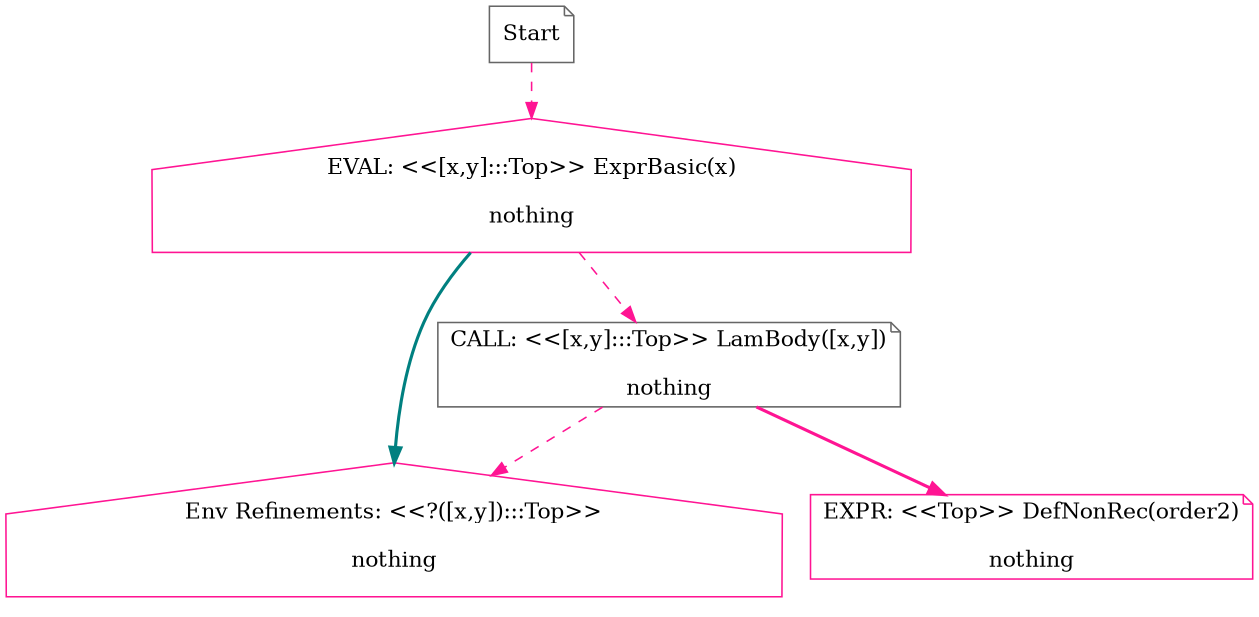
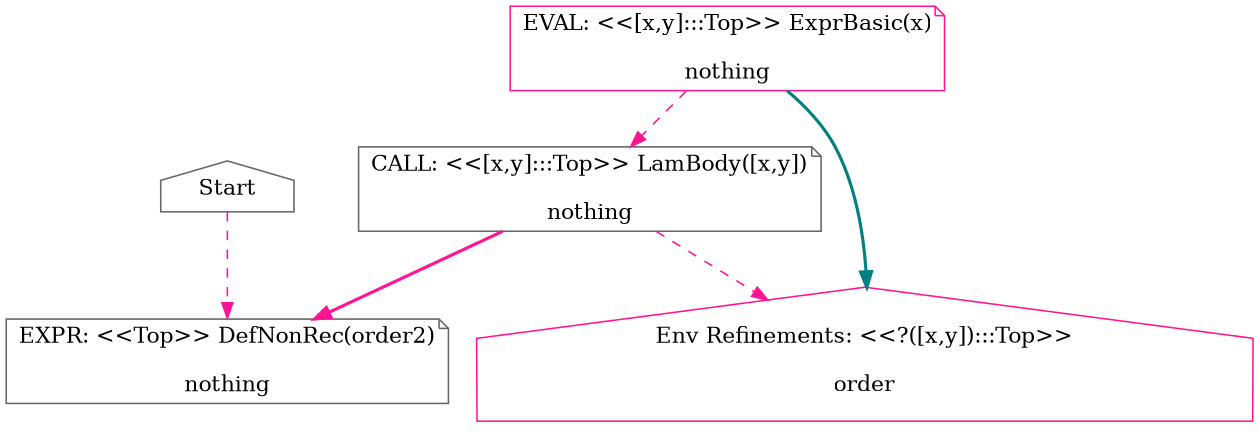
(532, 34) -> (227, 189)
(532, 83) -> (227, 257)
(532, 193) -> (727, 48)
(394, 537) -> (865, 361)
(1032, 537) -> (227, 361)
